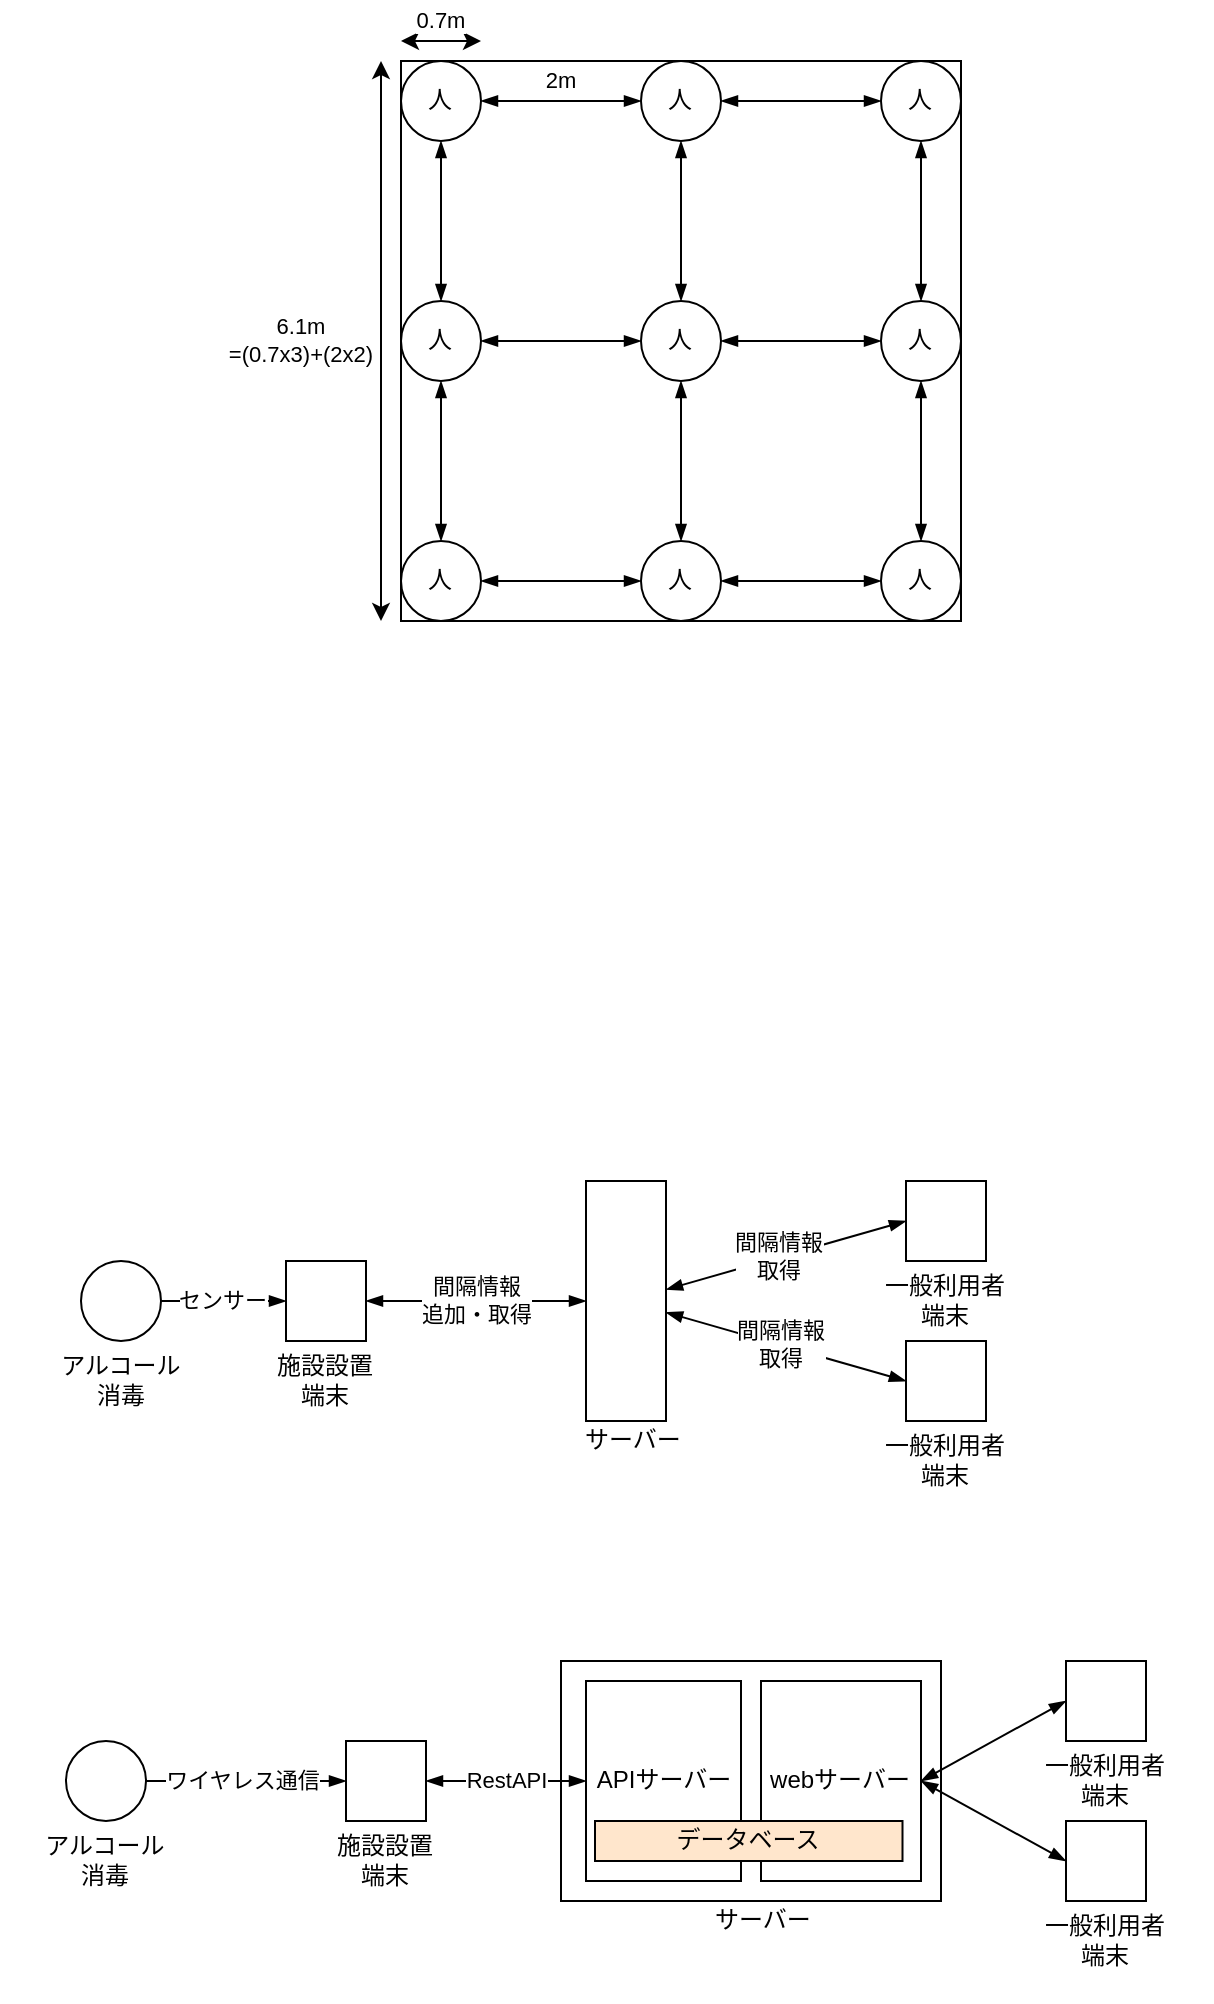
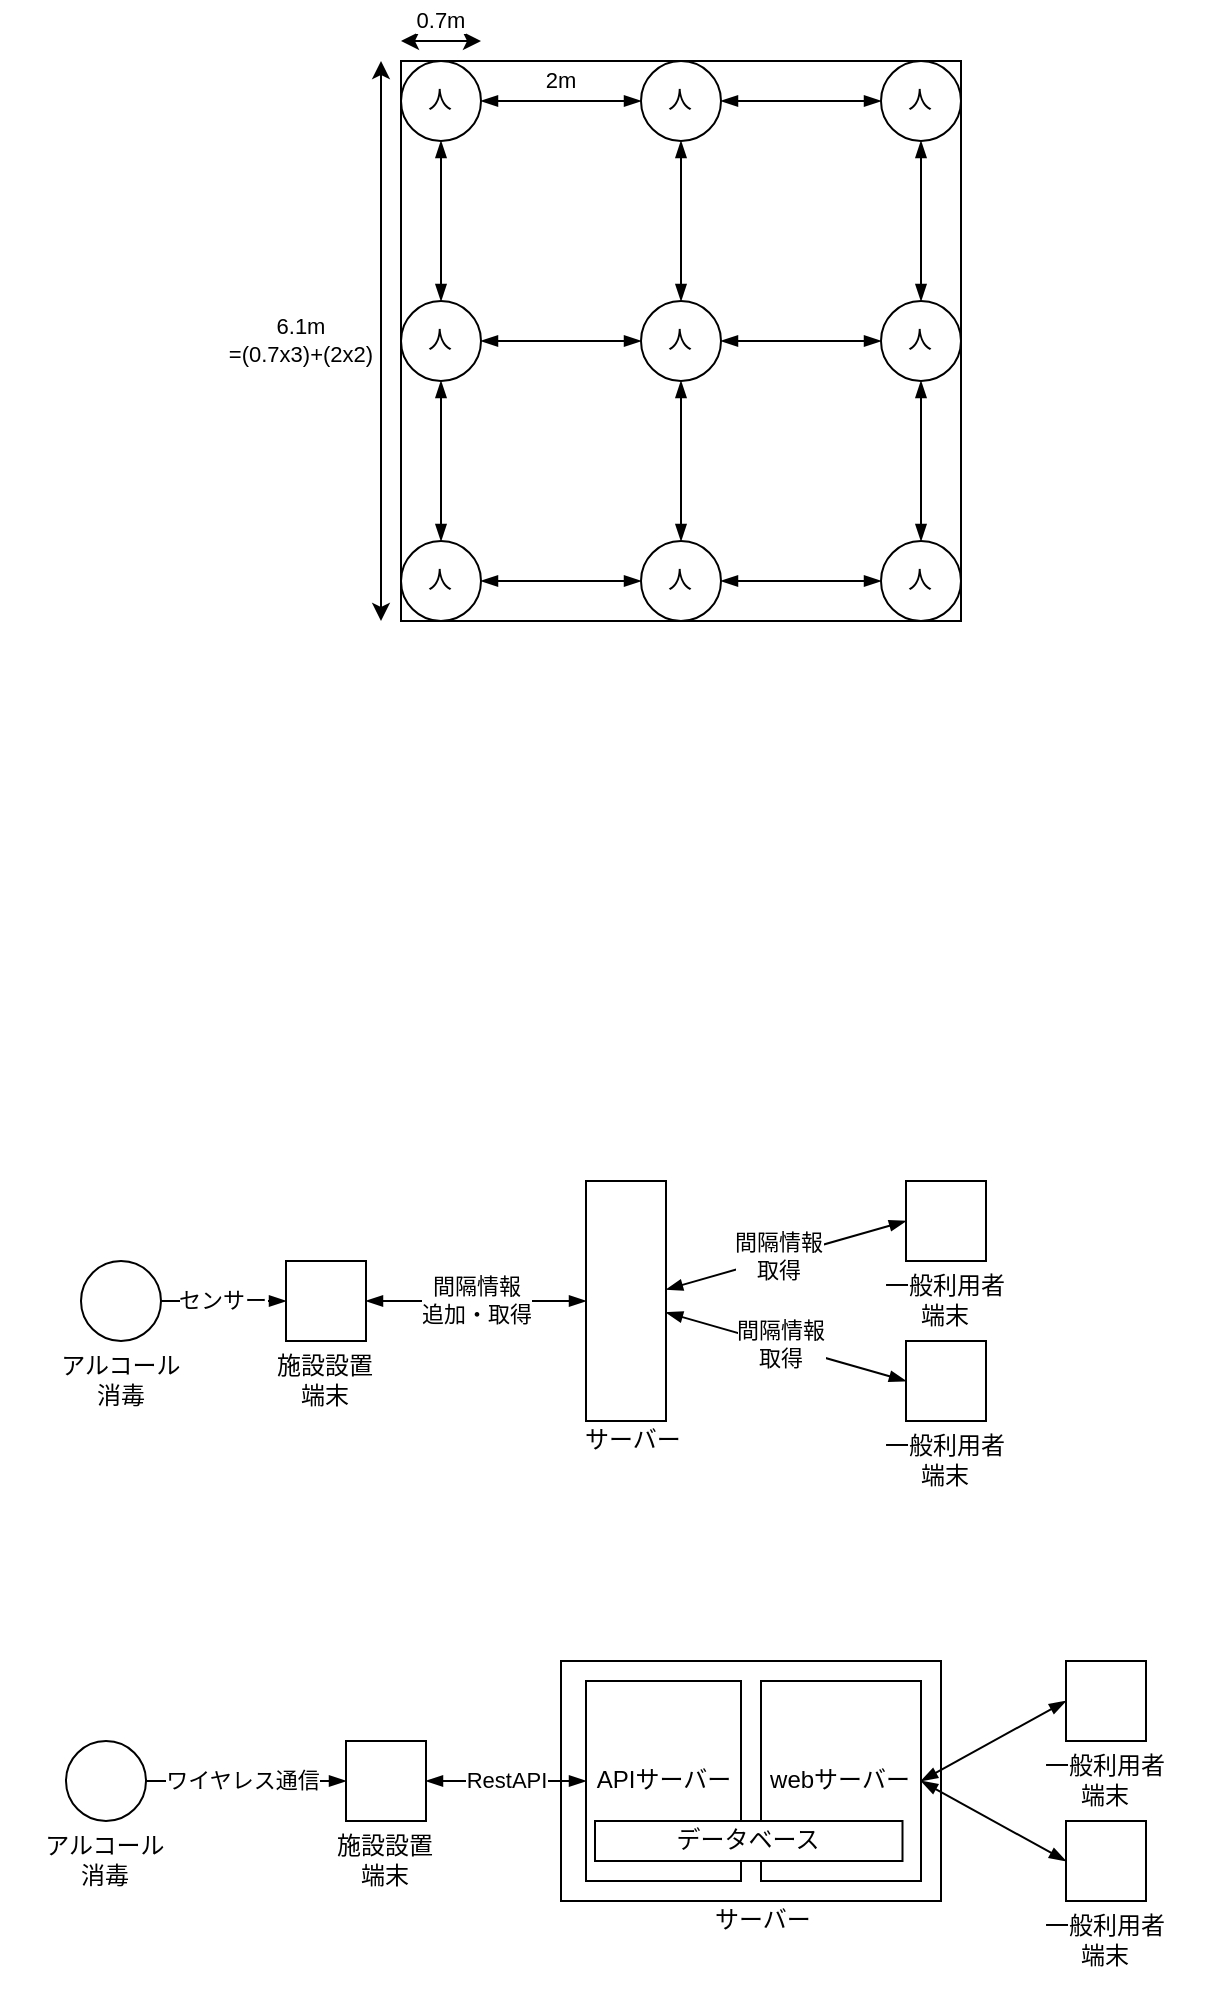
(749, 1841) -> (749, 1841)
